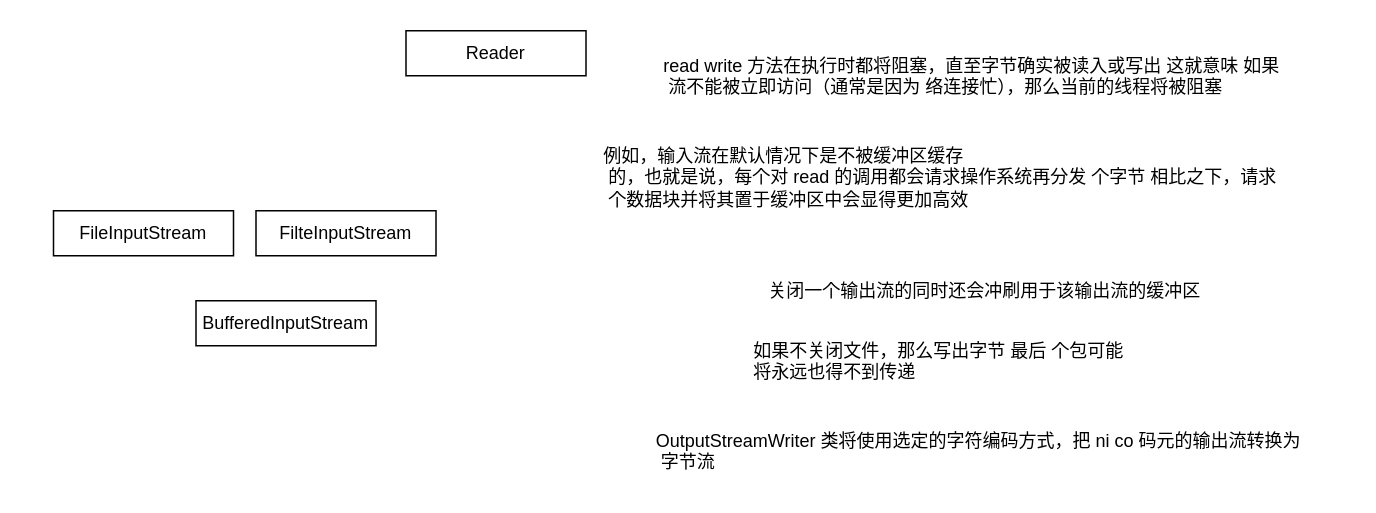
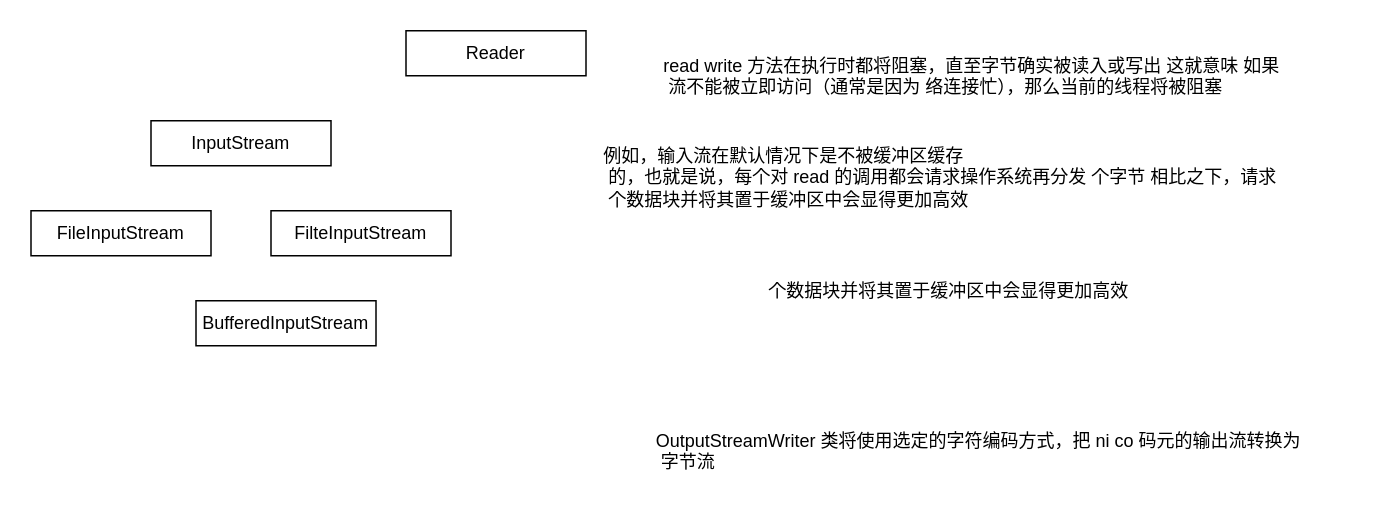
none -> (241, 143)
(143, 233) -> (121, 233)
(346, 233) -> (361, 233)
(985, 292) -> (949, 292)
(946, 361) -> none
